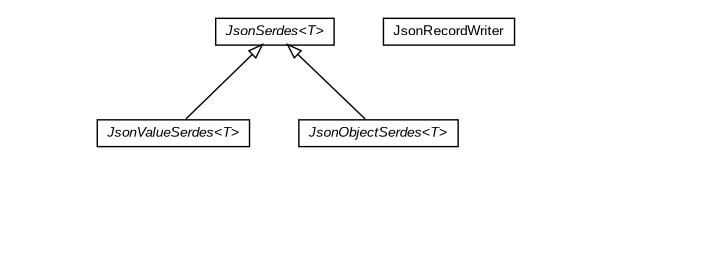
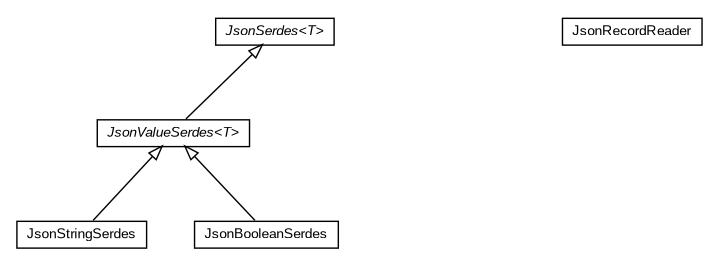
(448, 31) -> none
none -> (632, 31)
(378, 133) -> none
none -> (82, 234)
none -> (266, 234)
